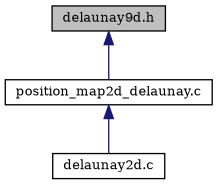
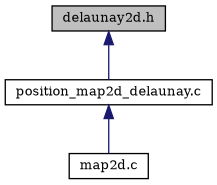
(109, 18) -> (109, 18)
(109, 166) -> (109, 166)
